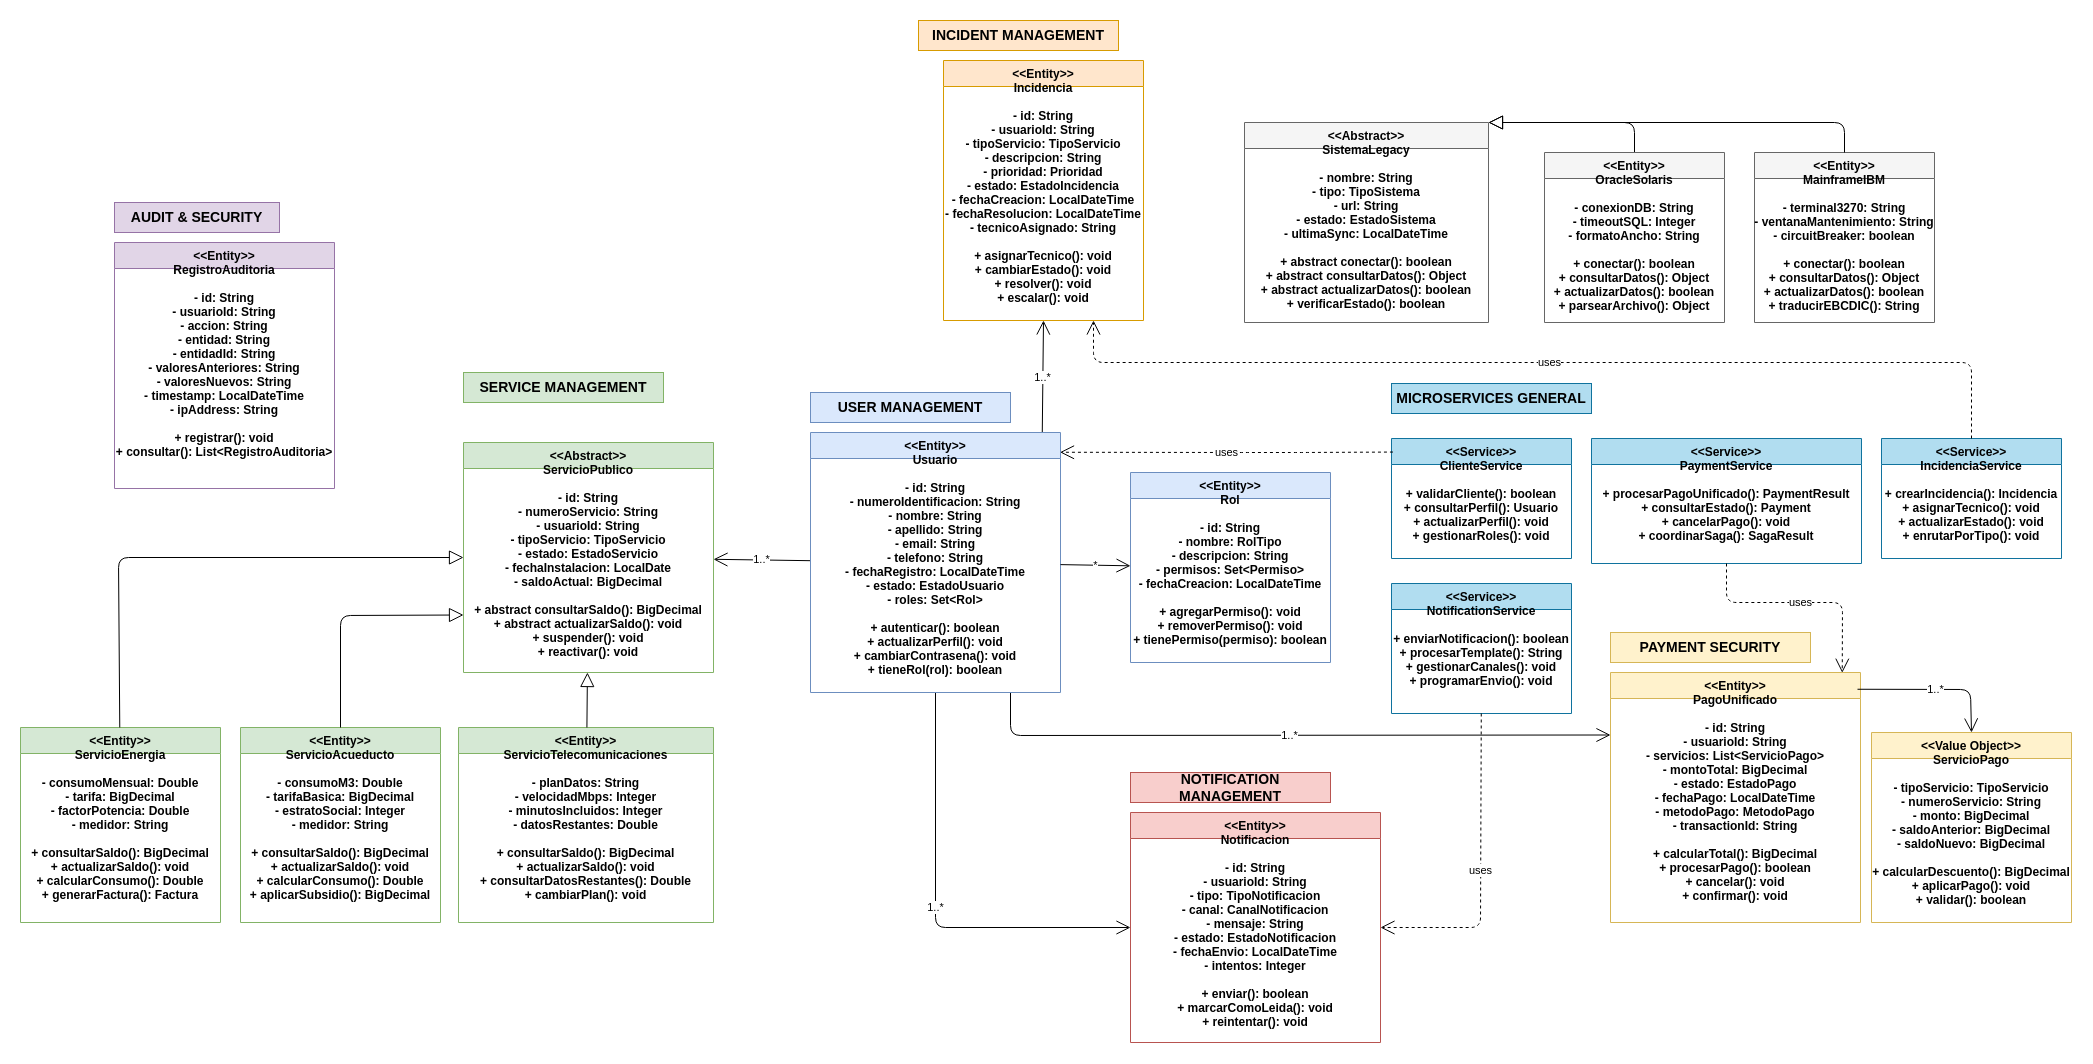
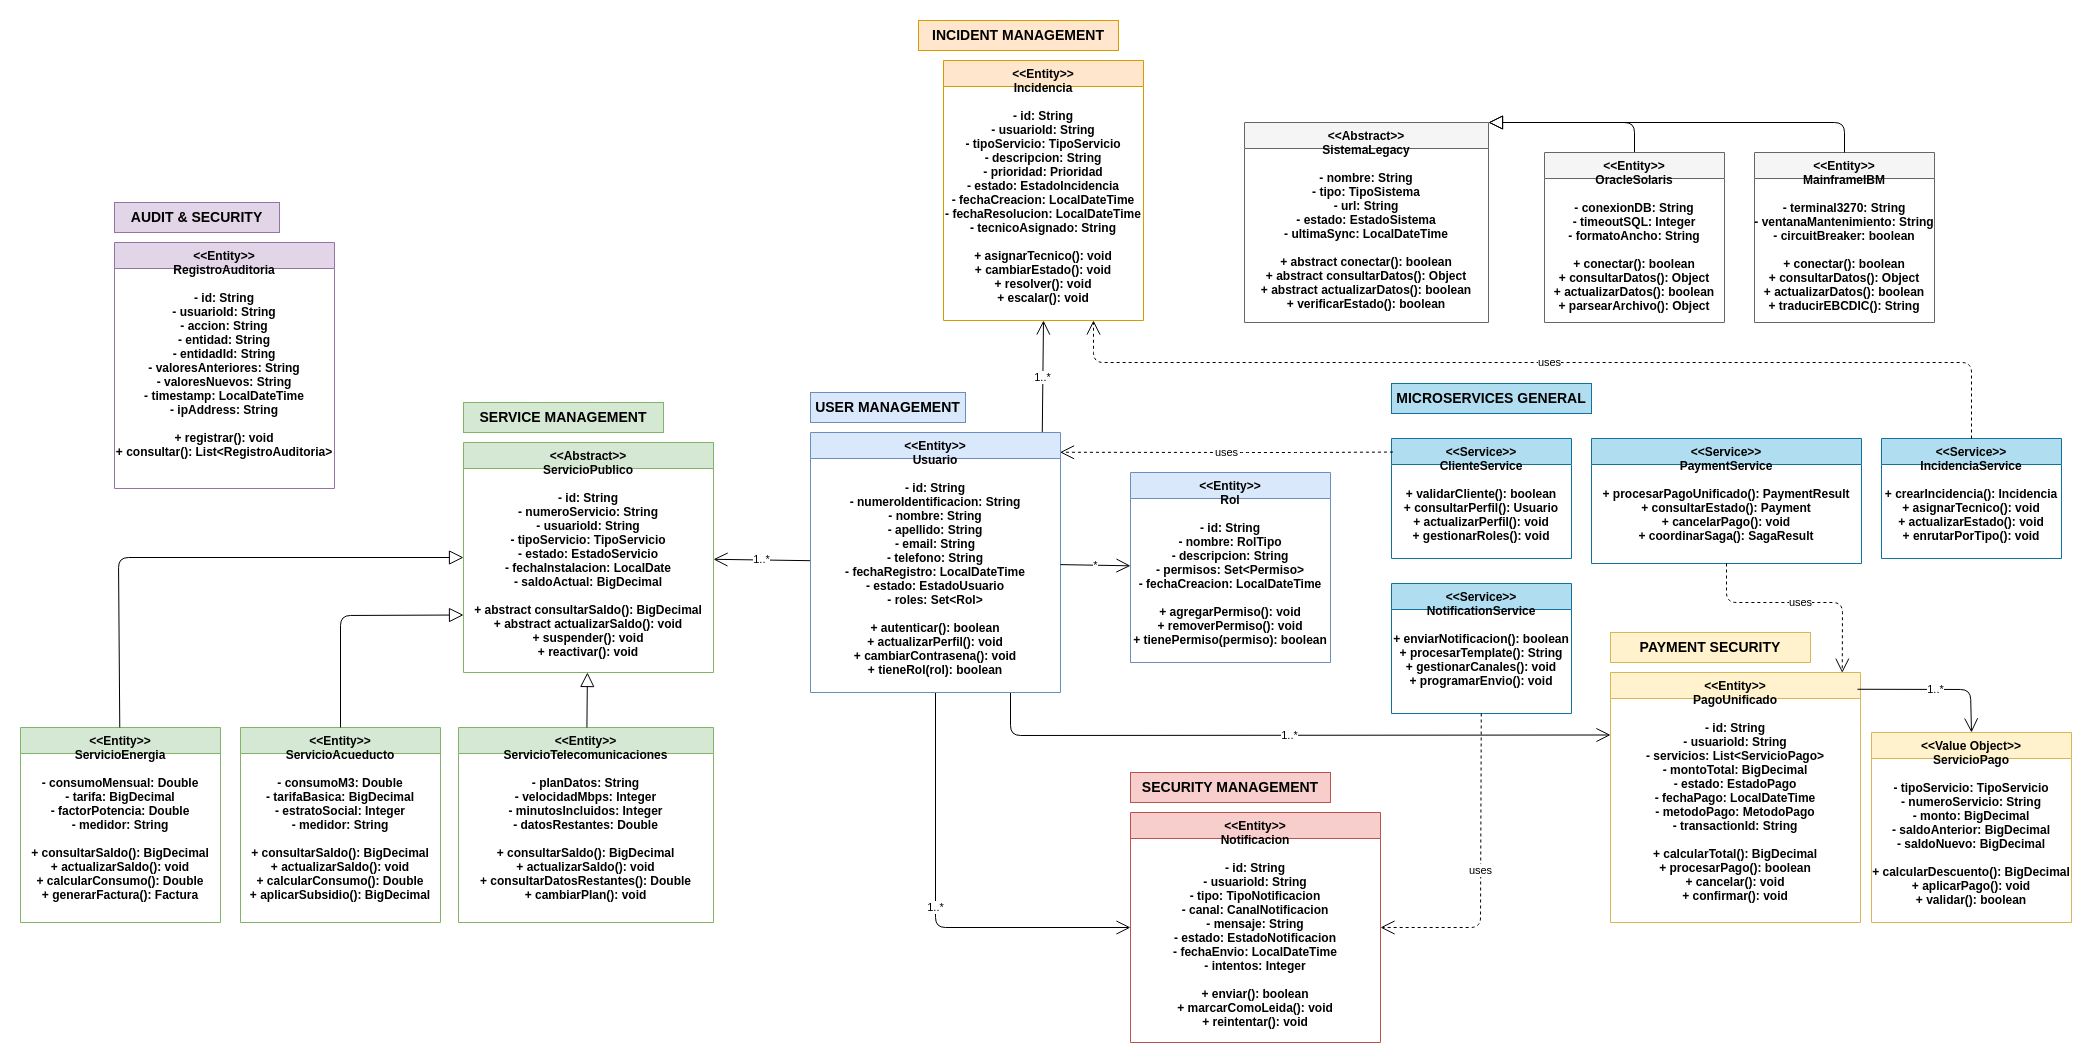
(564, 388) -> (564, 418)
(911, 408) -> (888, 408)
(1231, 788) -> (1231, 788)
